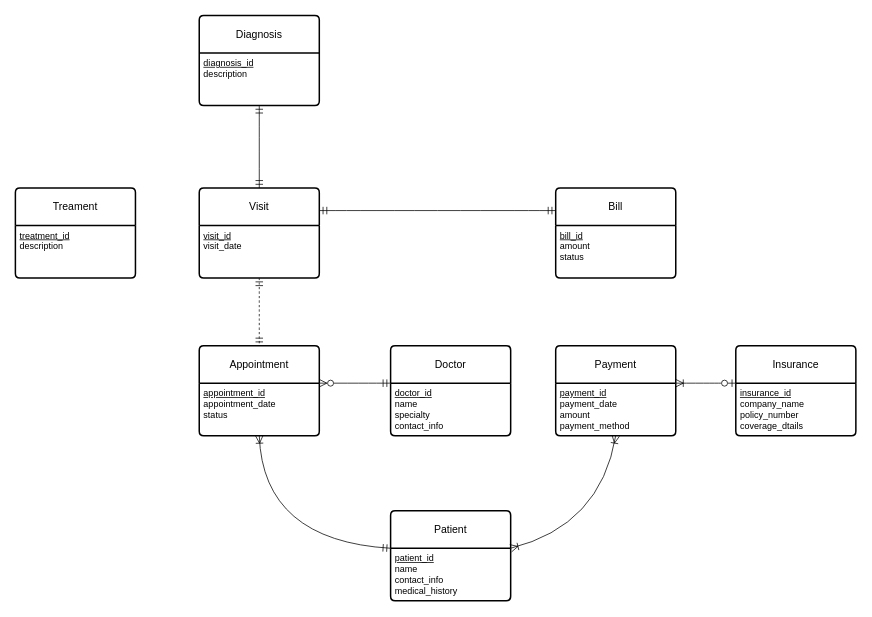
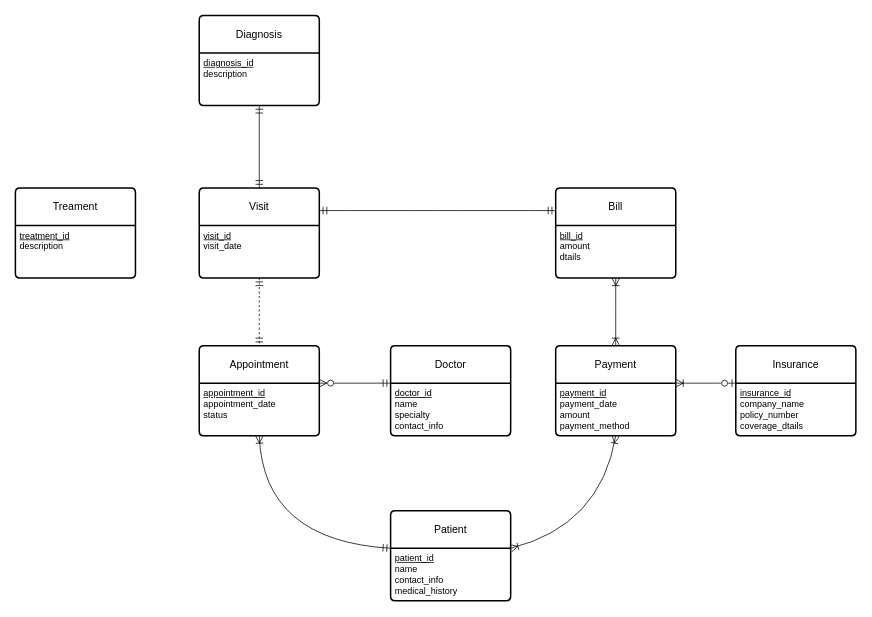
(575, 247) -> (575, 247)
none -> (615, 312)
